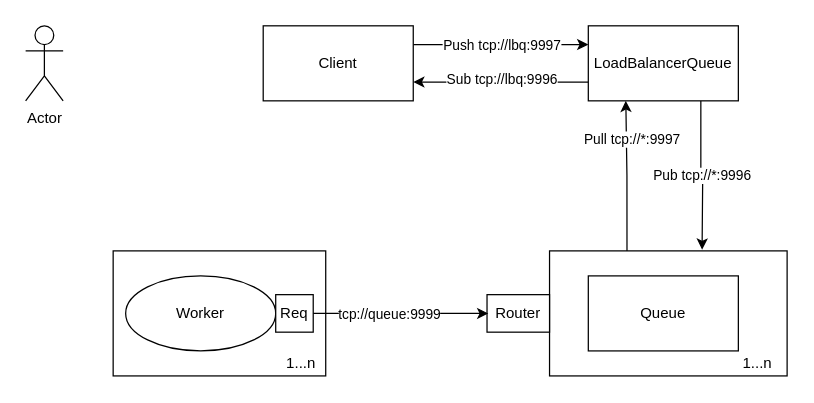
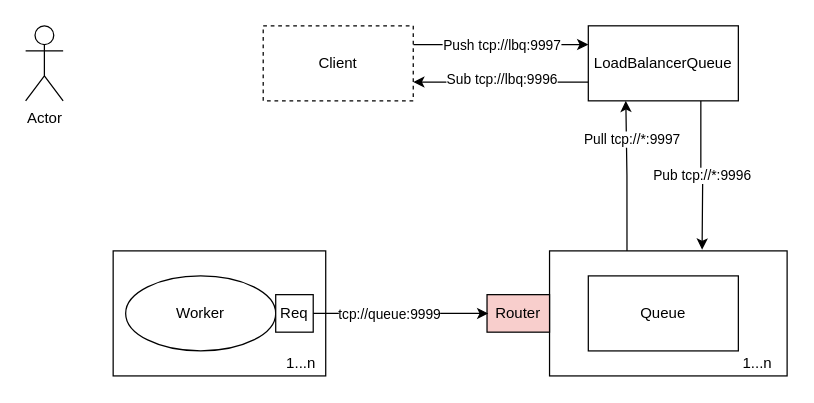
(338, 63) -> (338, 63)
(518, 313) -> (518, 313)
